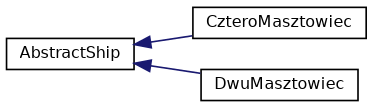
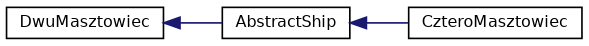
(176, 70) -> (201, 23)
